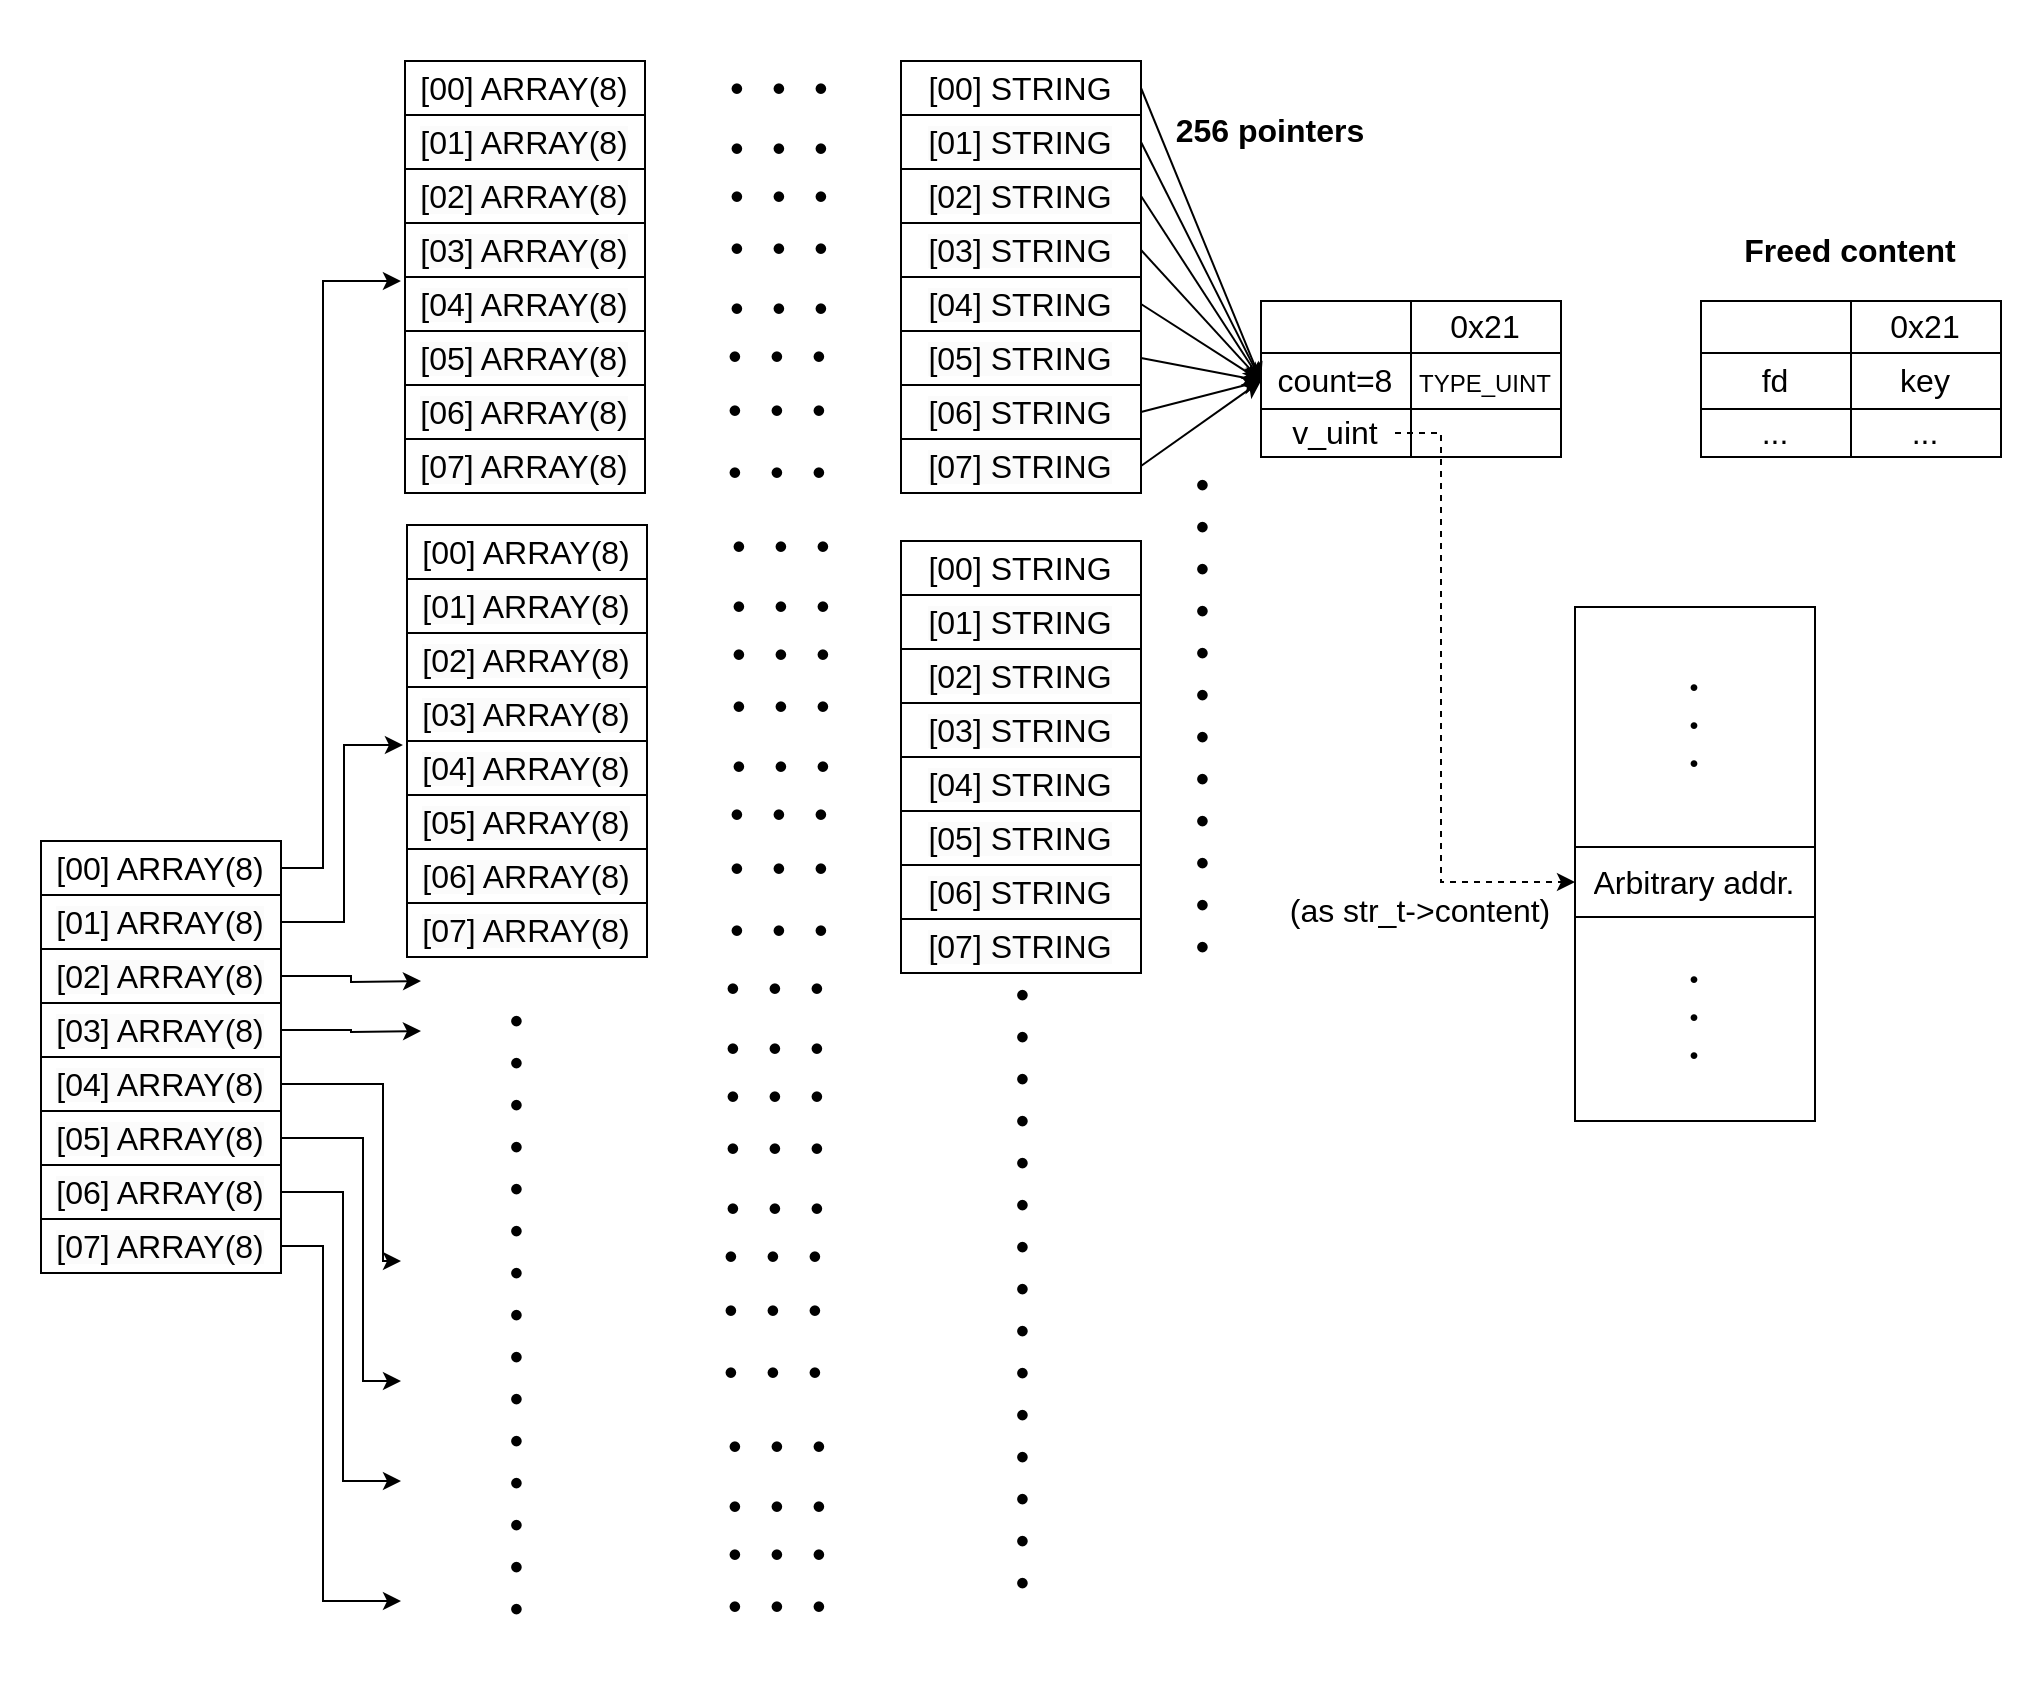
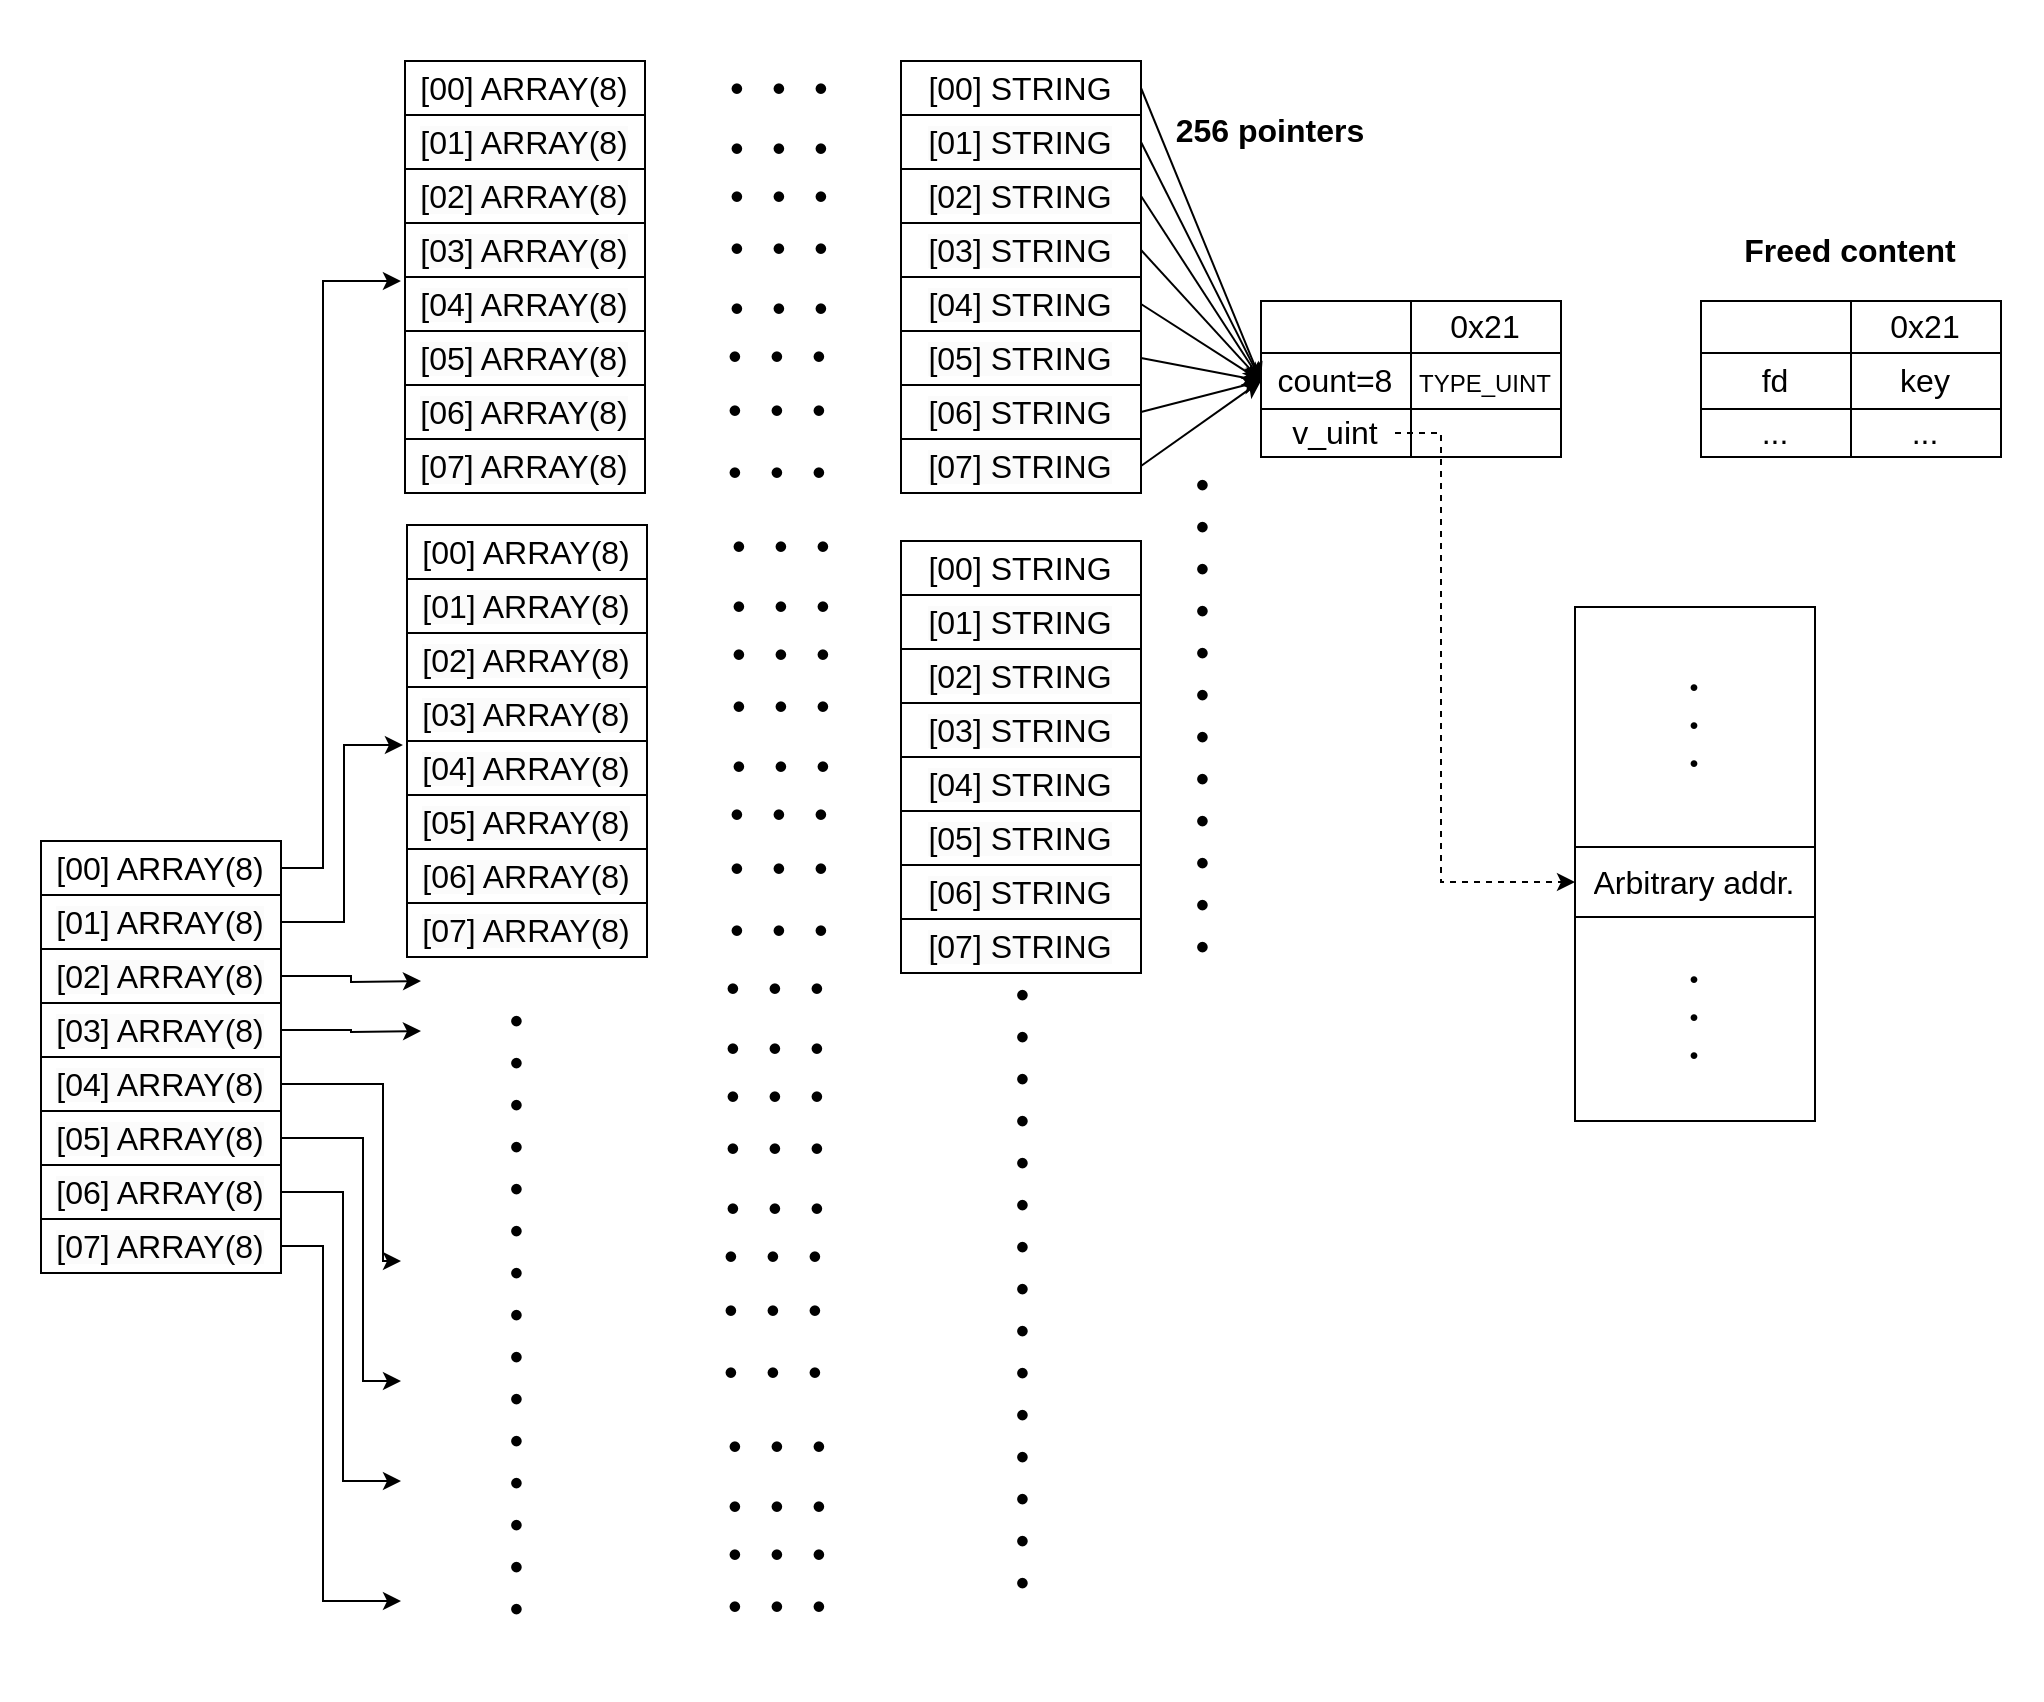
(1421, 911) -> none
